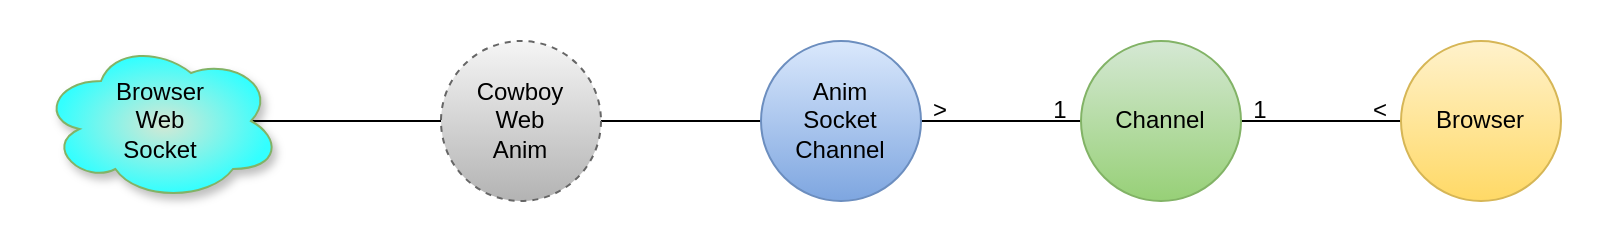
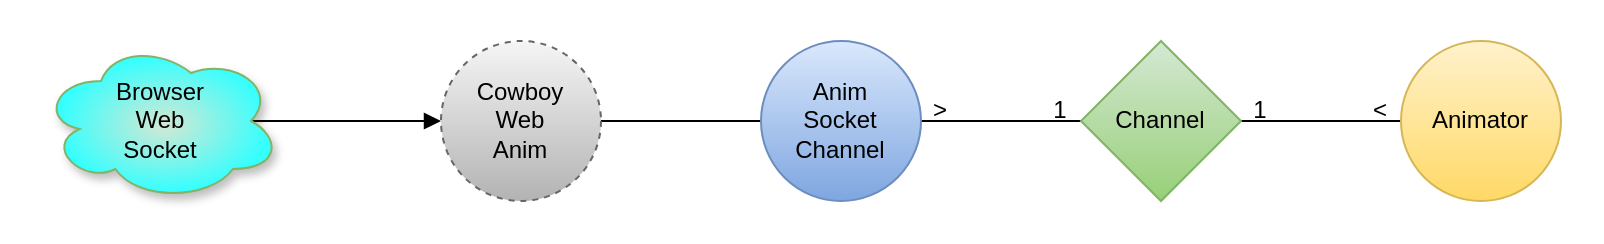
(431, 121) -> (423, 121)
(1161, 121) -> (1161, 121)
(1481, 121) -> (1481, 121)
